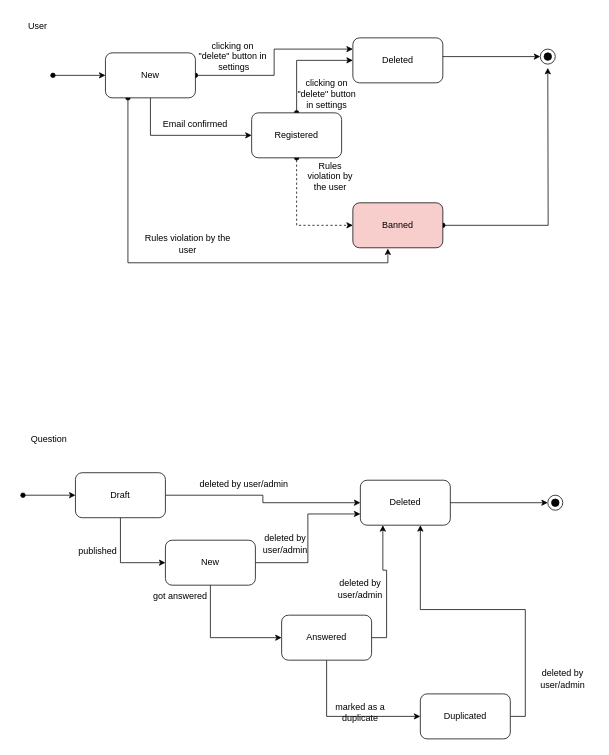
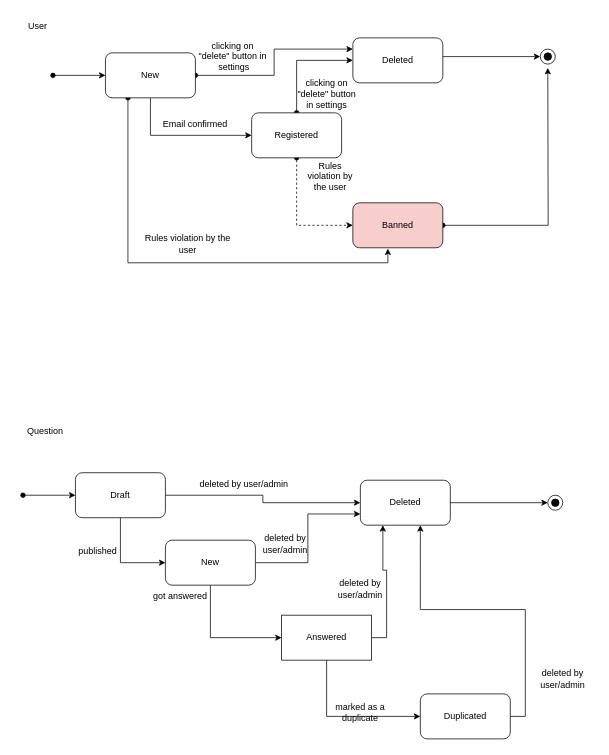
(49, 439) -> (45, 432)
(327, 638) -> (327, 638)
